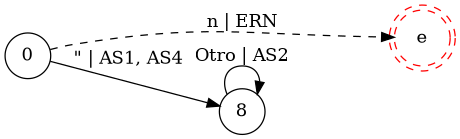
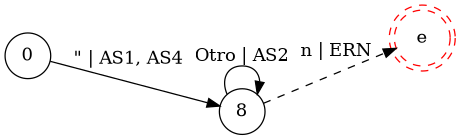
(215, 32) -> (324, 78)
